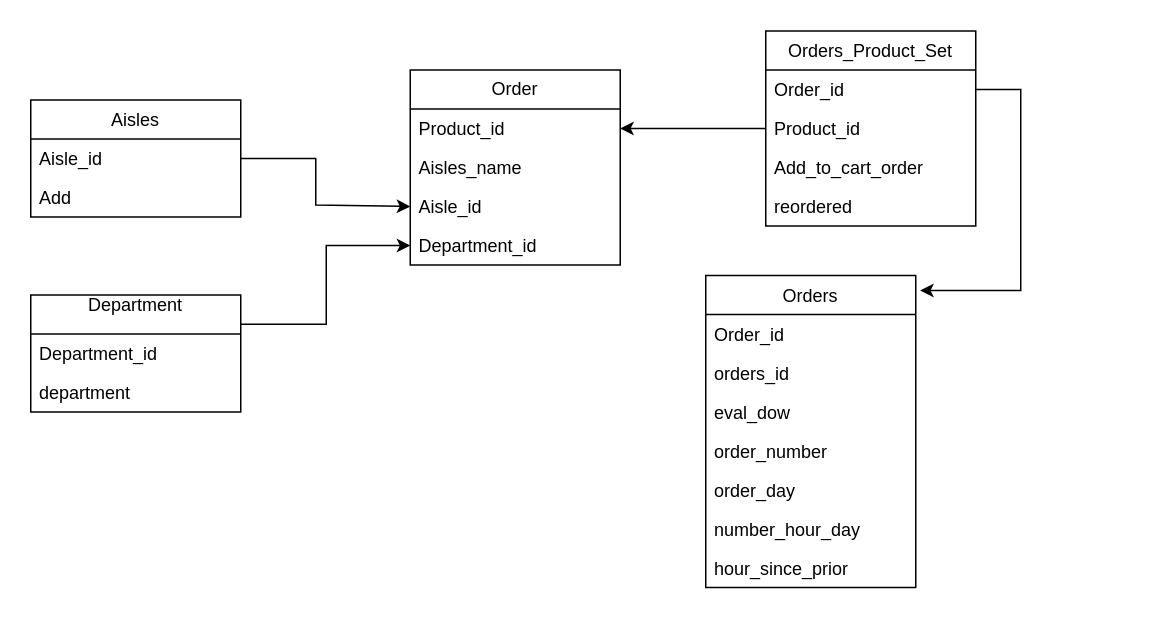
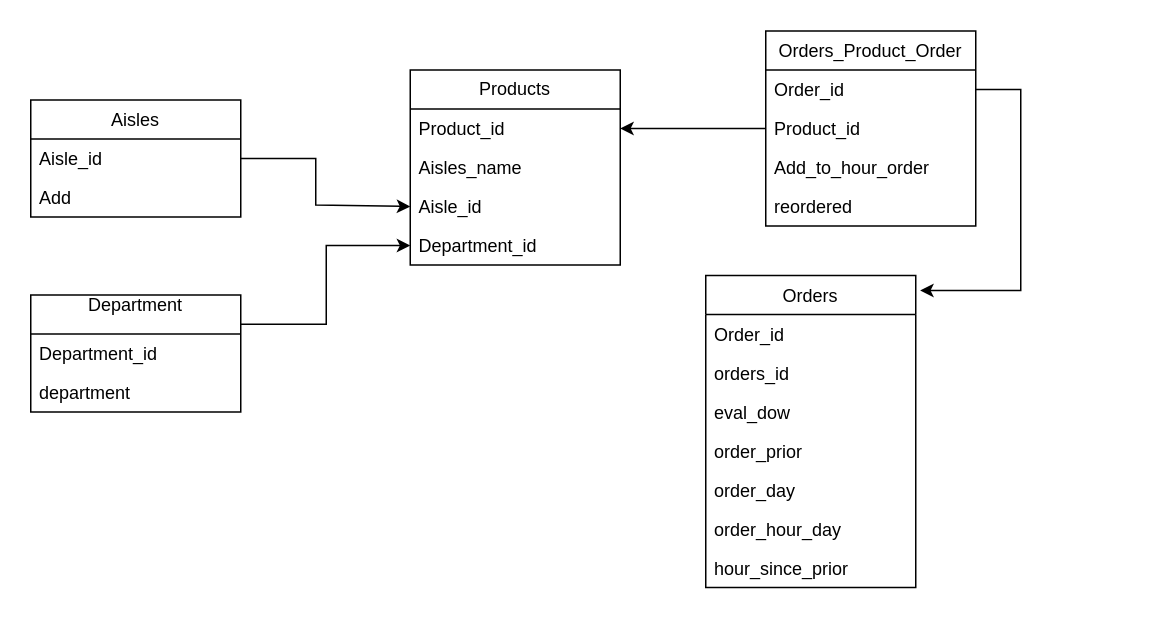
(870, 51) -> (870, 51)
(515, 89) -> (515, 89)
(860, 168) -> (860, 168)
(774, 452) -> (767, 452)
(790, 530) -> (785, 530)
